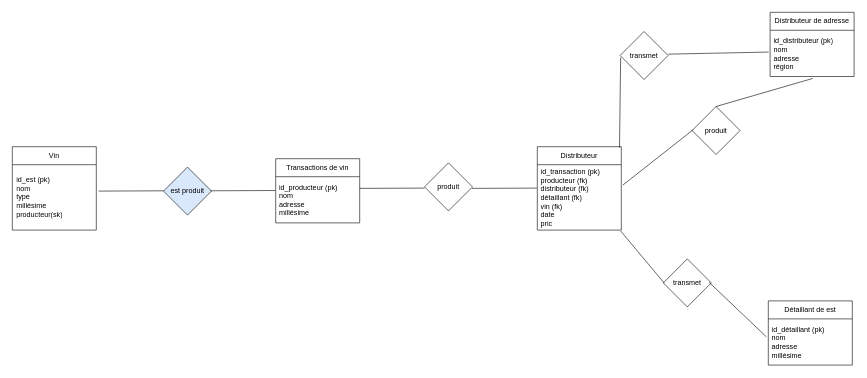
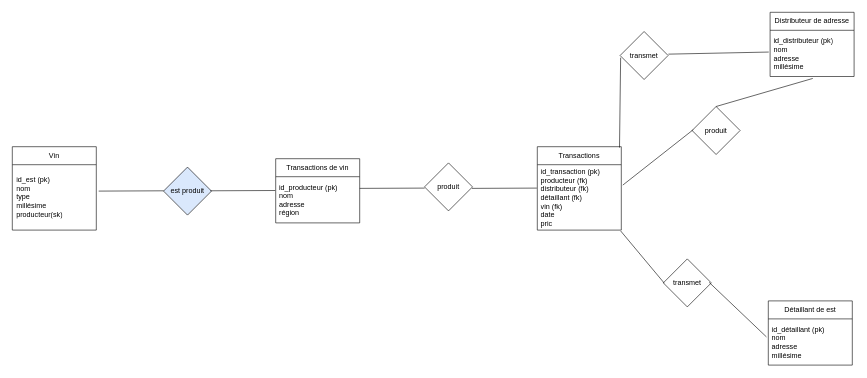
(810, 54) -> (810, 54)
(579, 156) -> (579, 156)
(314, 200) -> (314, 200)
